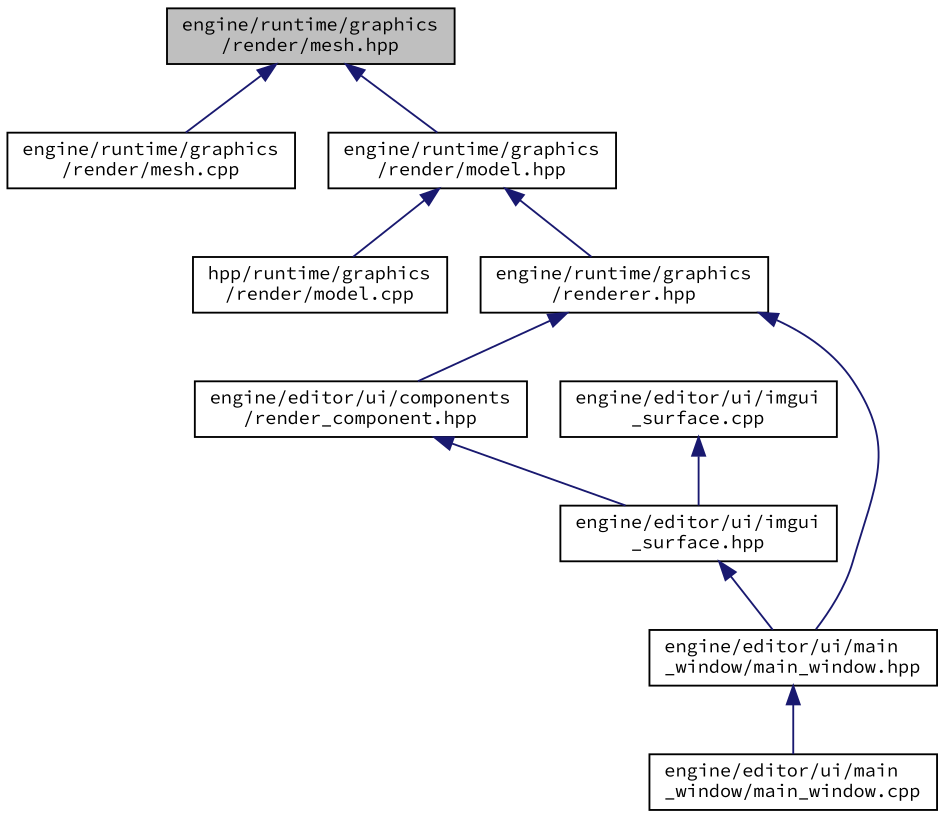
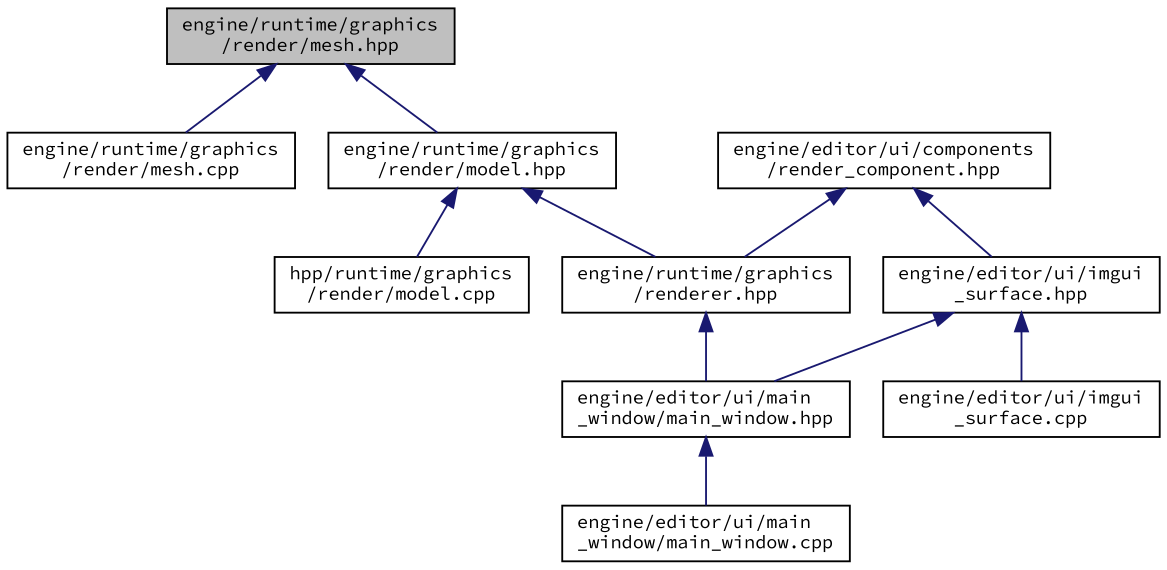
(484, 351) -> (787, 228)
(699, 481) -> (1021, 357)
